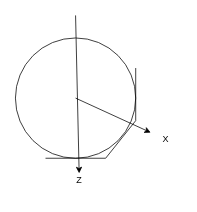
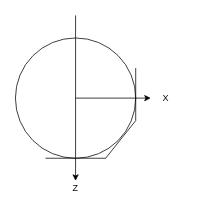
(165, 139) -> (165, 98)
(79, 180) -> (75, 188)
